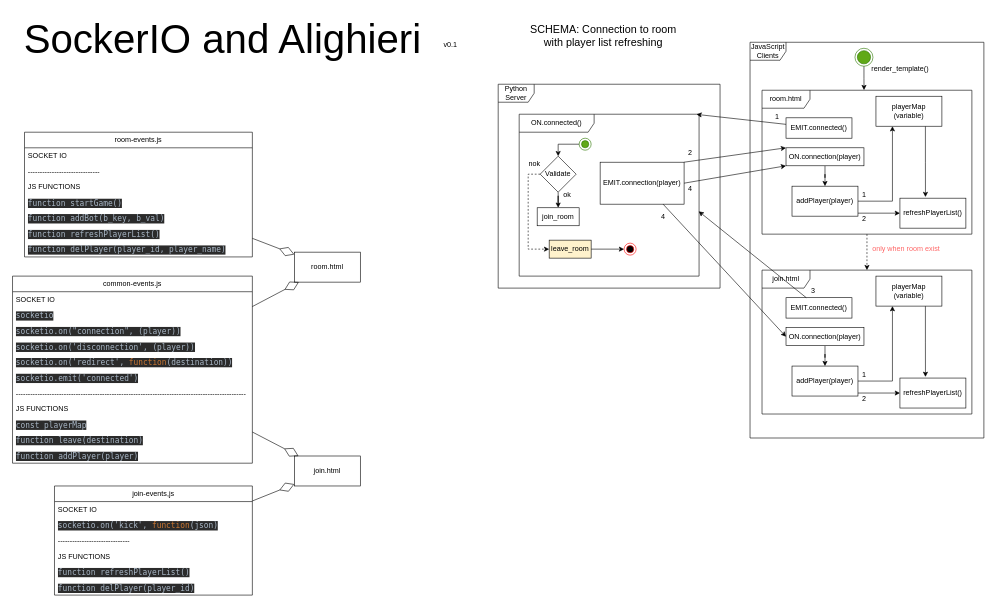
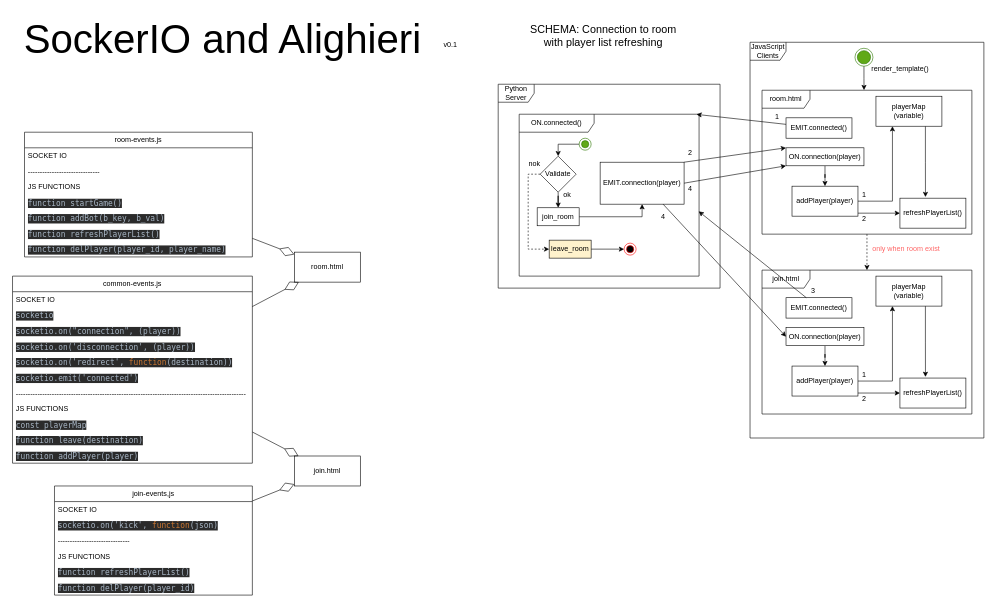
none -> (642, 215)
